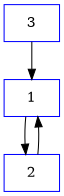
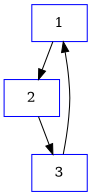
(39, 141) -> (44, 131)
